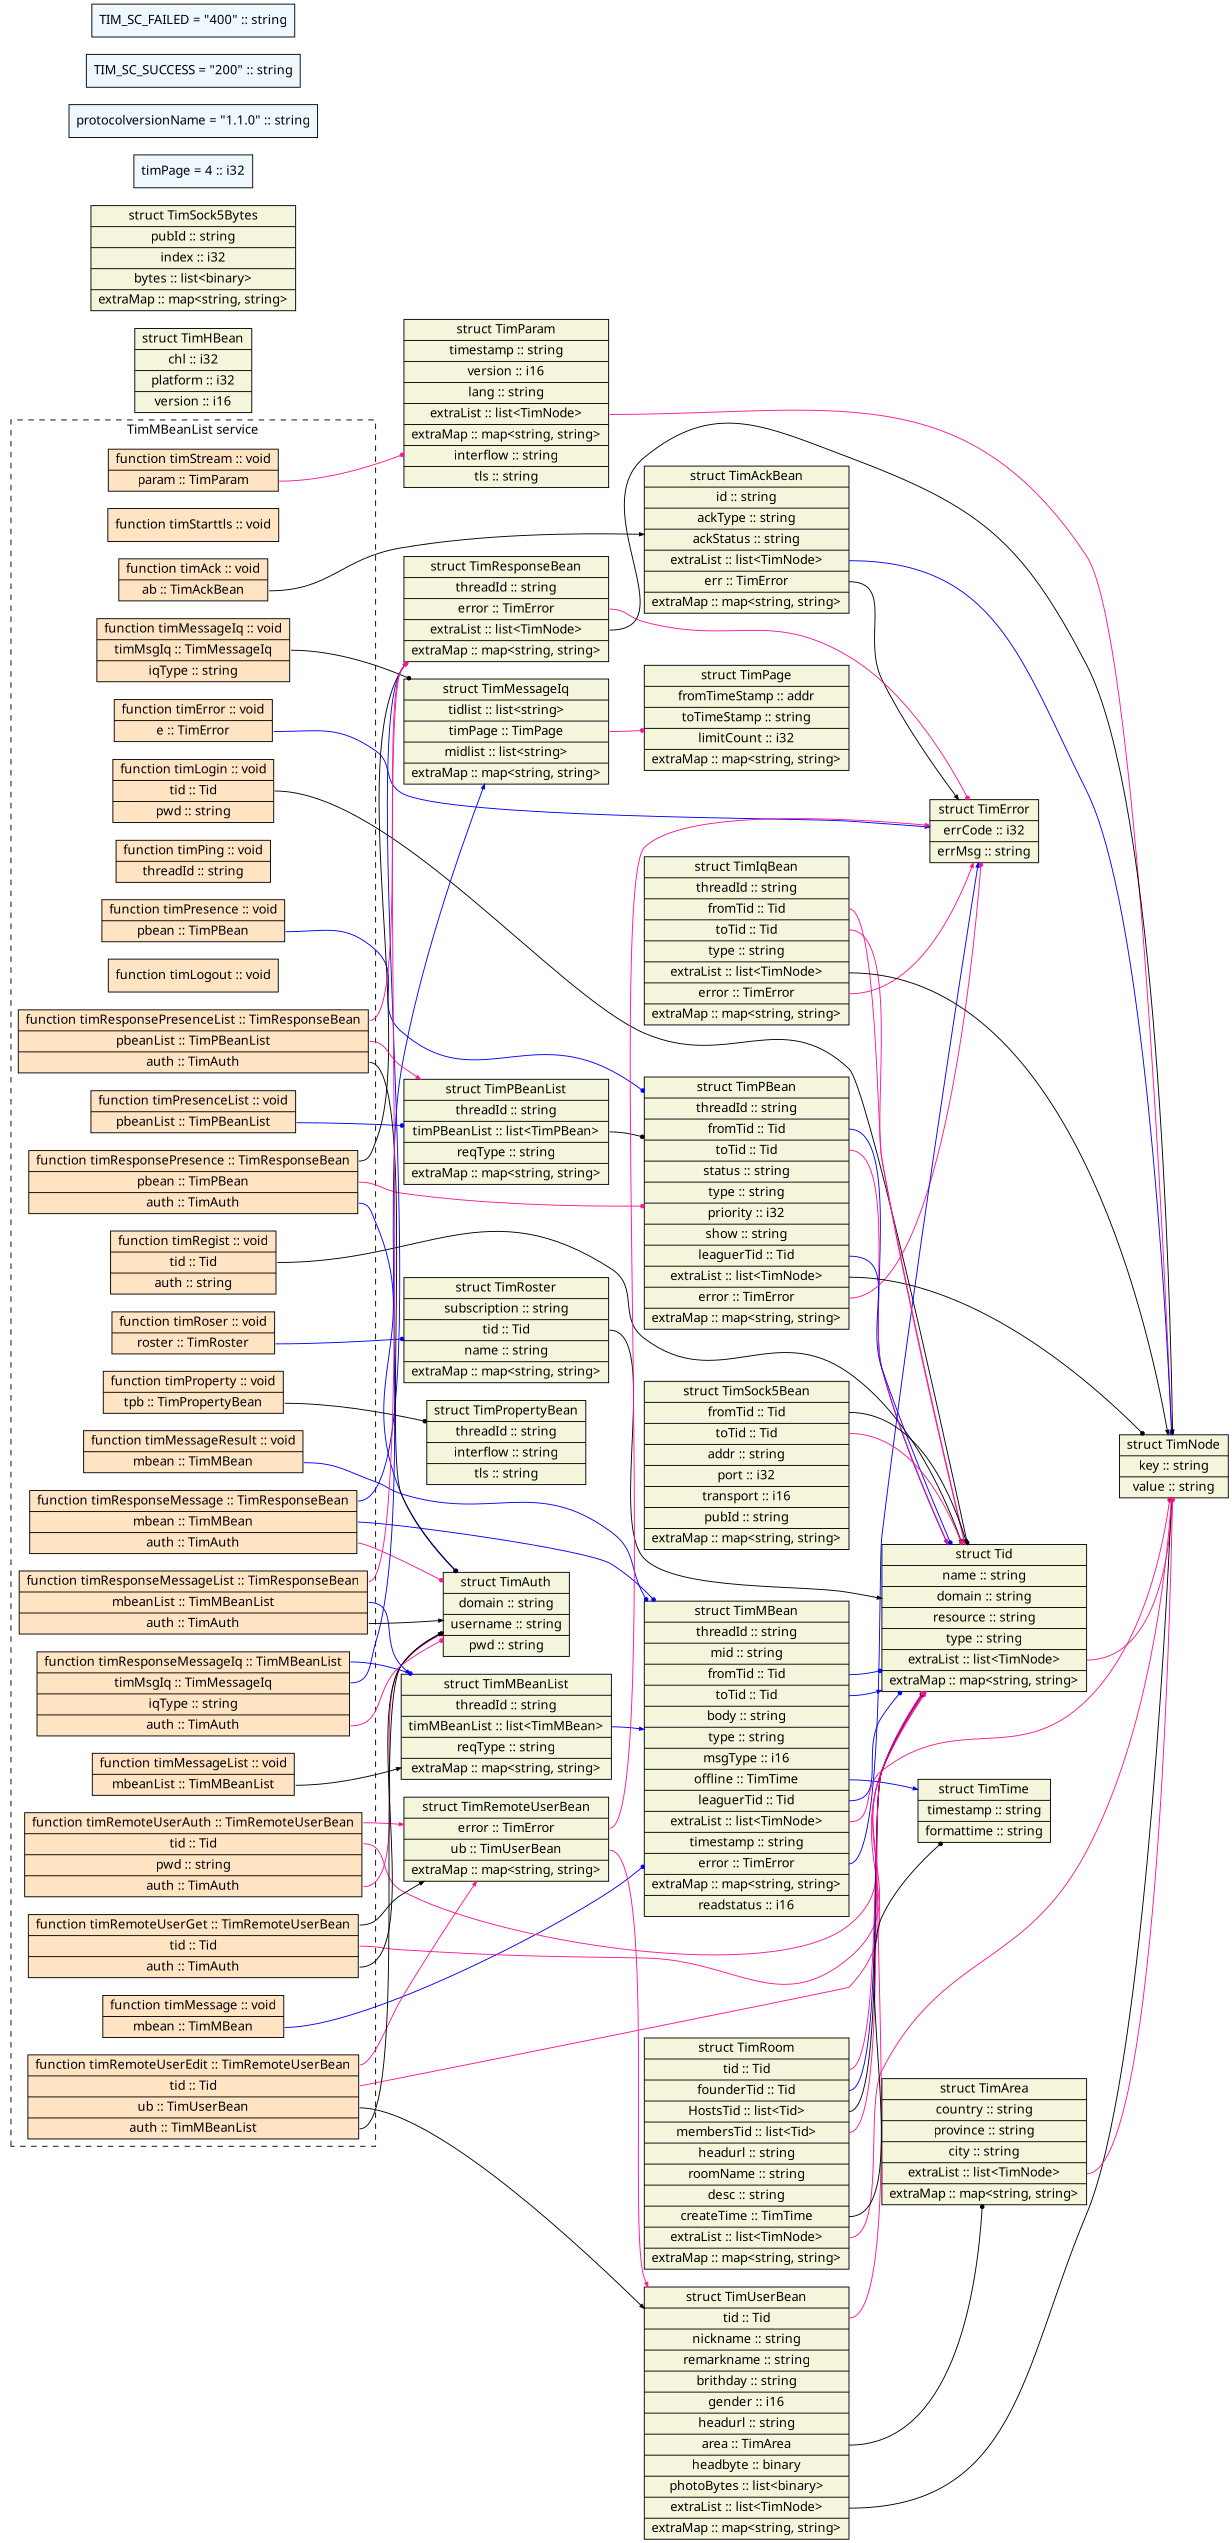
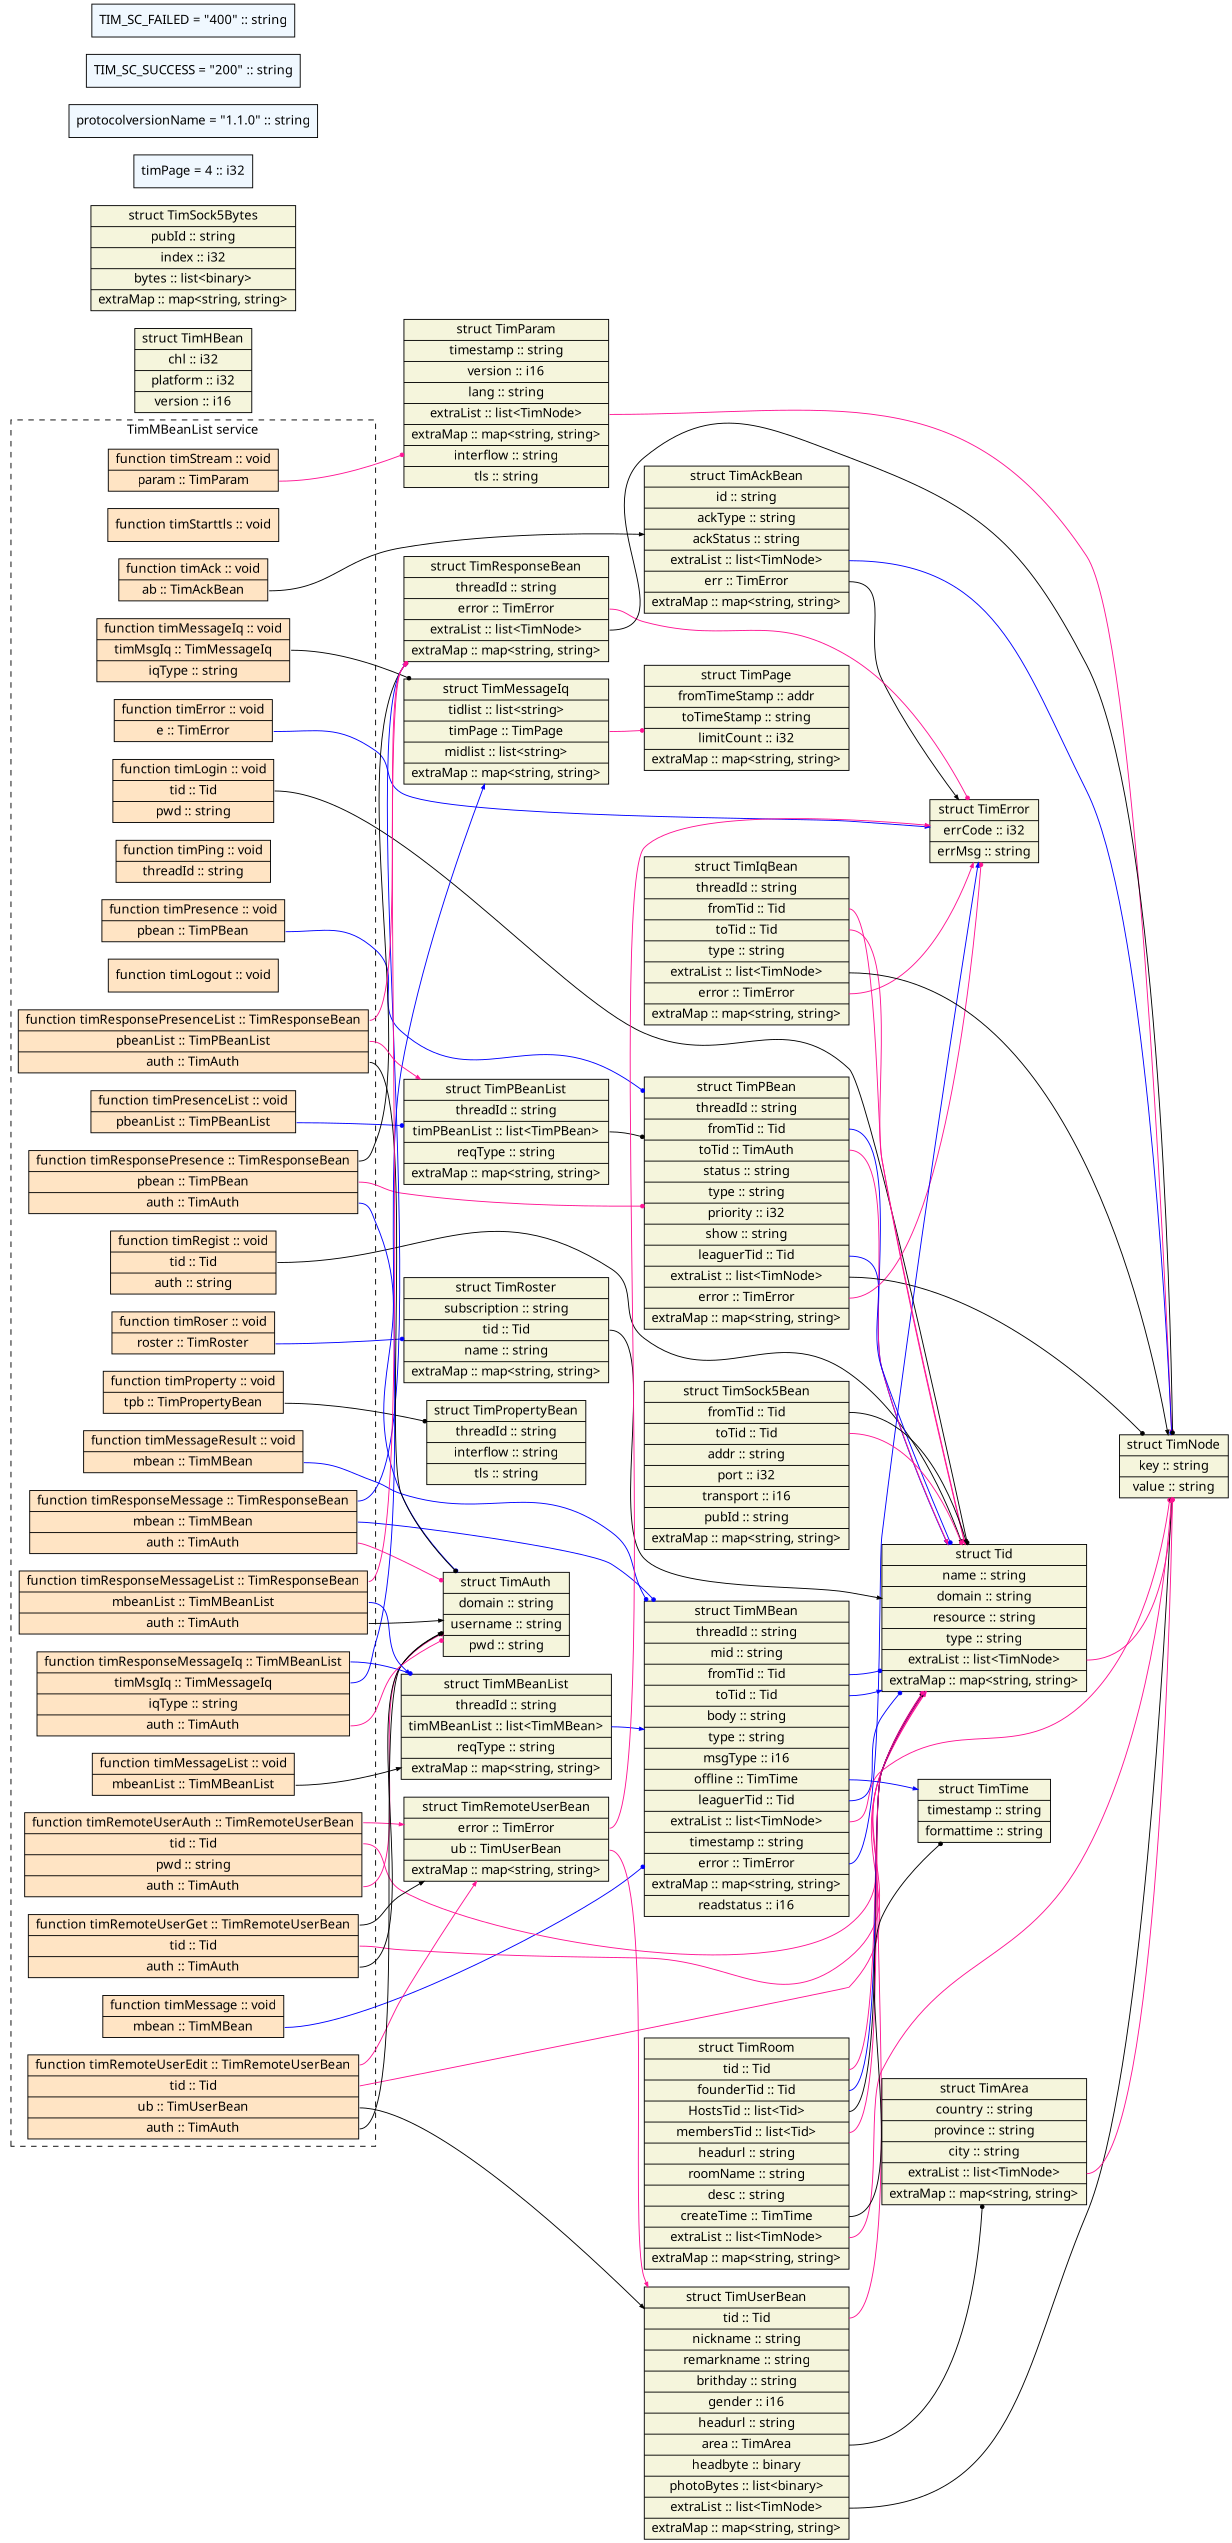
(1092, 679) -> (1092, 679)
(747, 1150) -> (747, 1150)
(193, 2128) -> (193, 2128)
